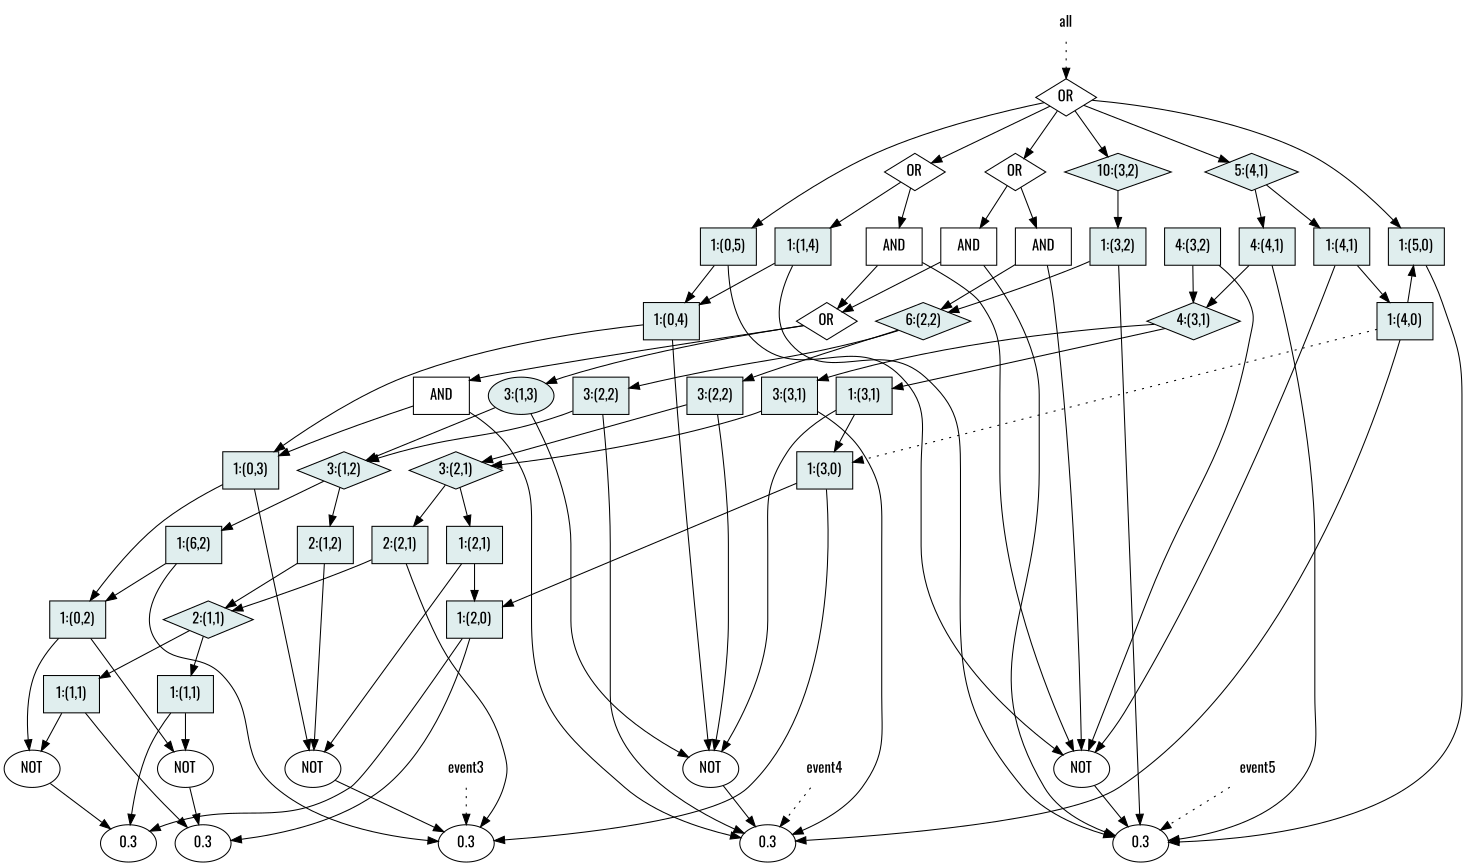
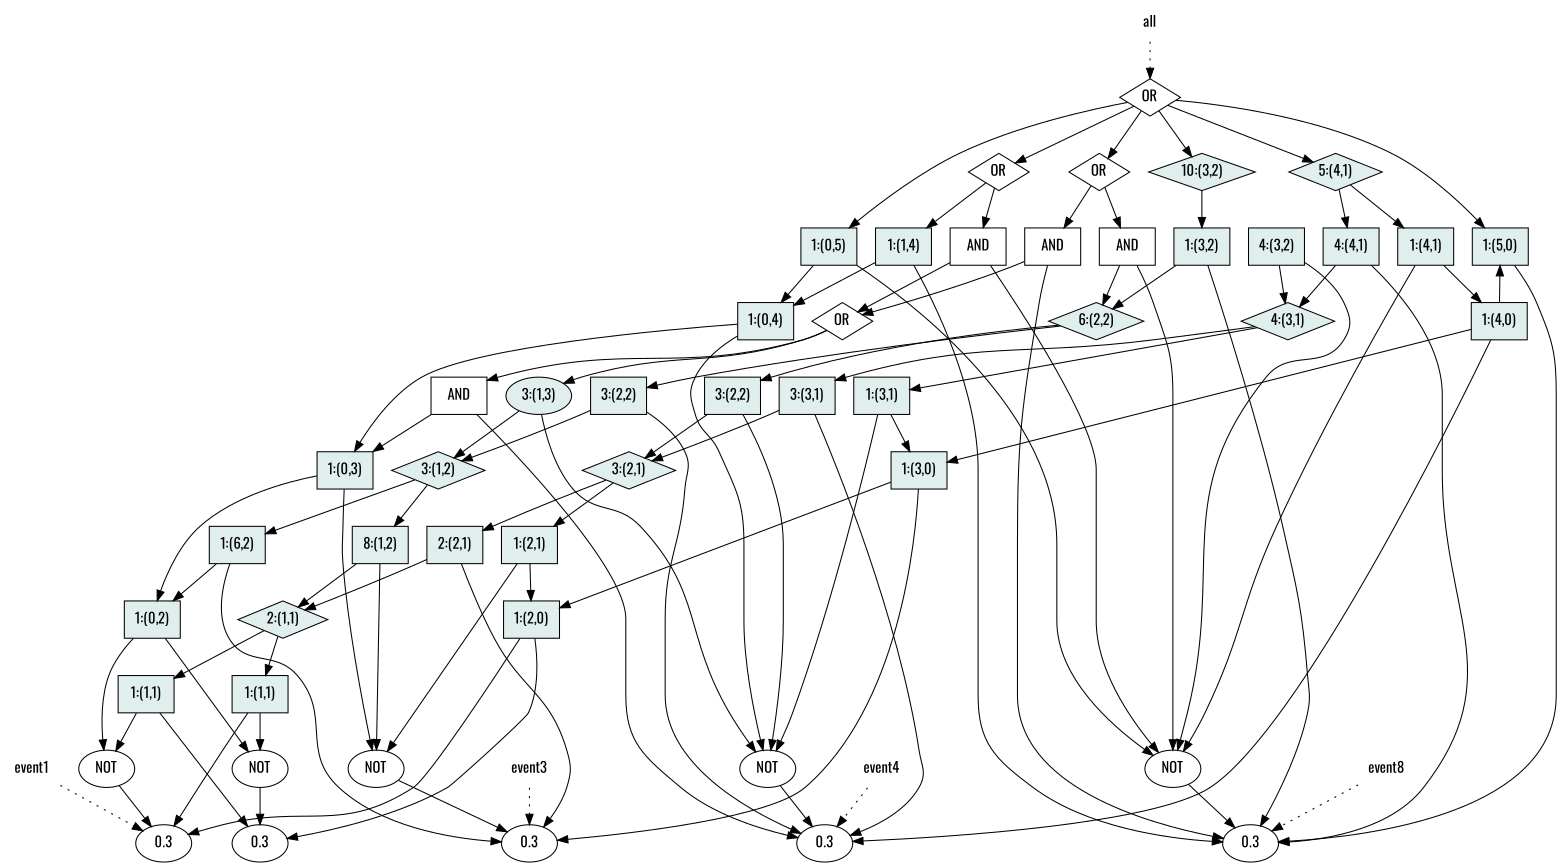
(1133, 391) -> (1214, 394)
(325, 545) -> (380, 545)
none -> (32, 769)
(1258, 769) -> (1386, 769)
